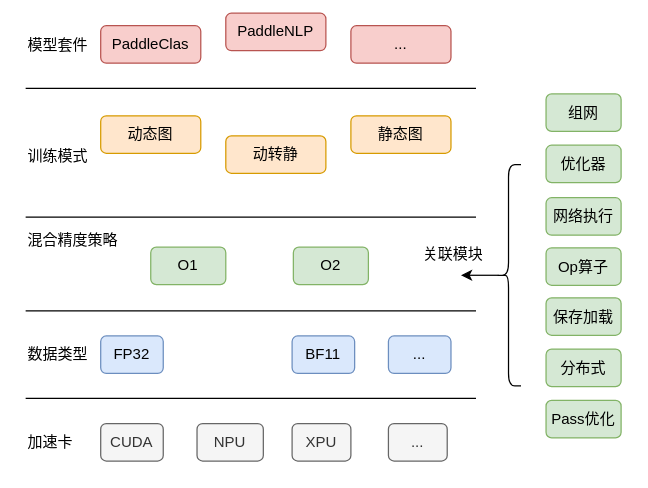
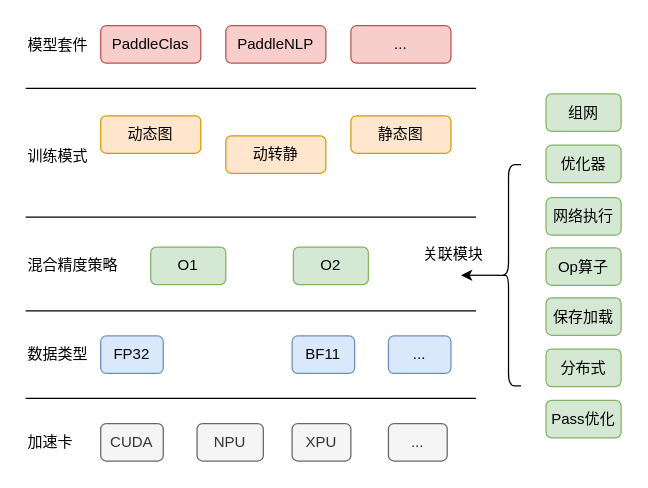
(276, 32) -> (276, 44)
(76, 241) -> (76, 266)
